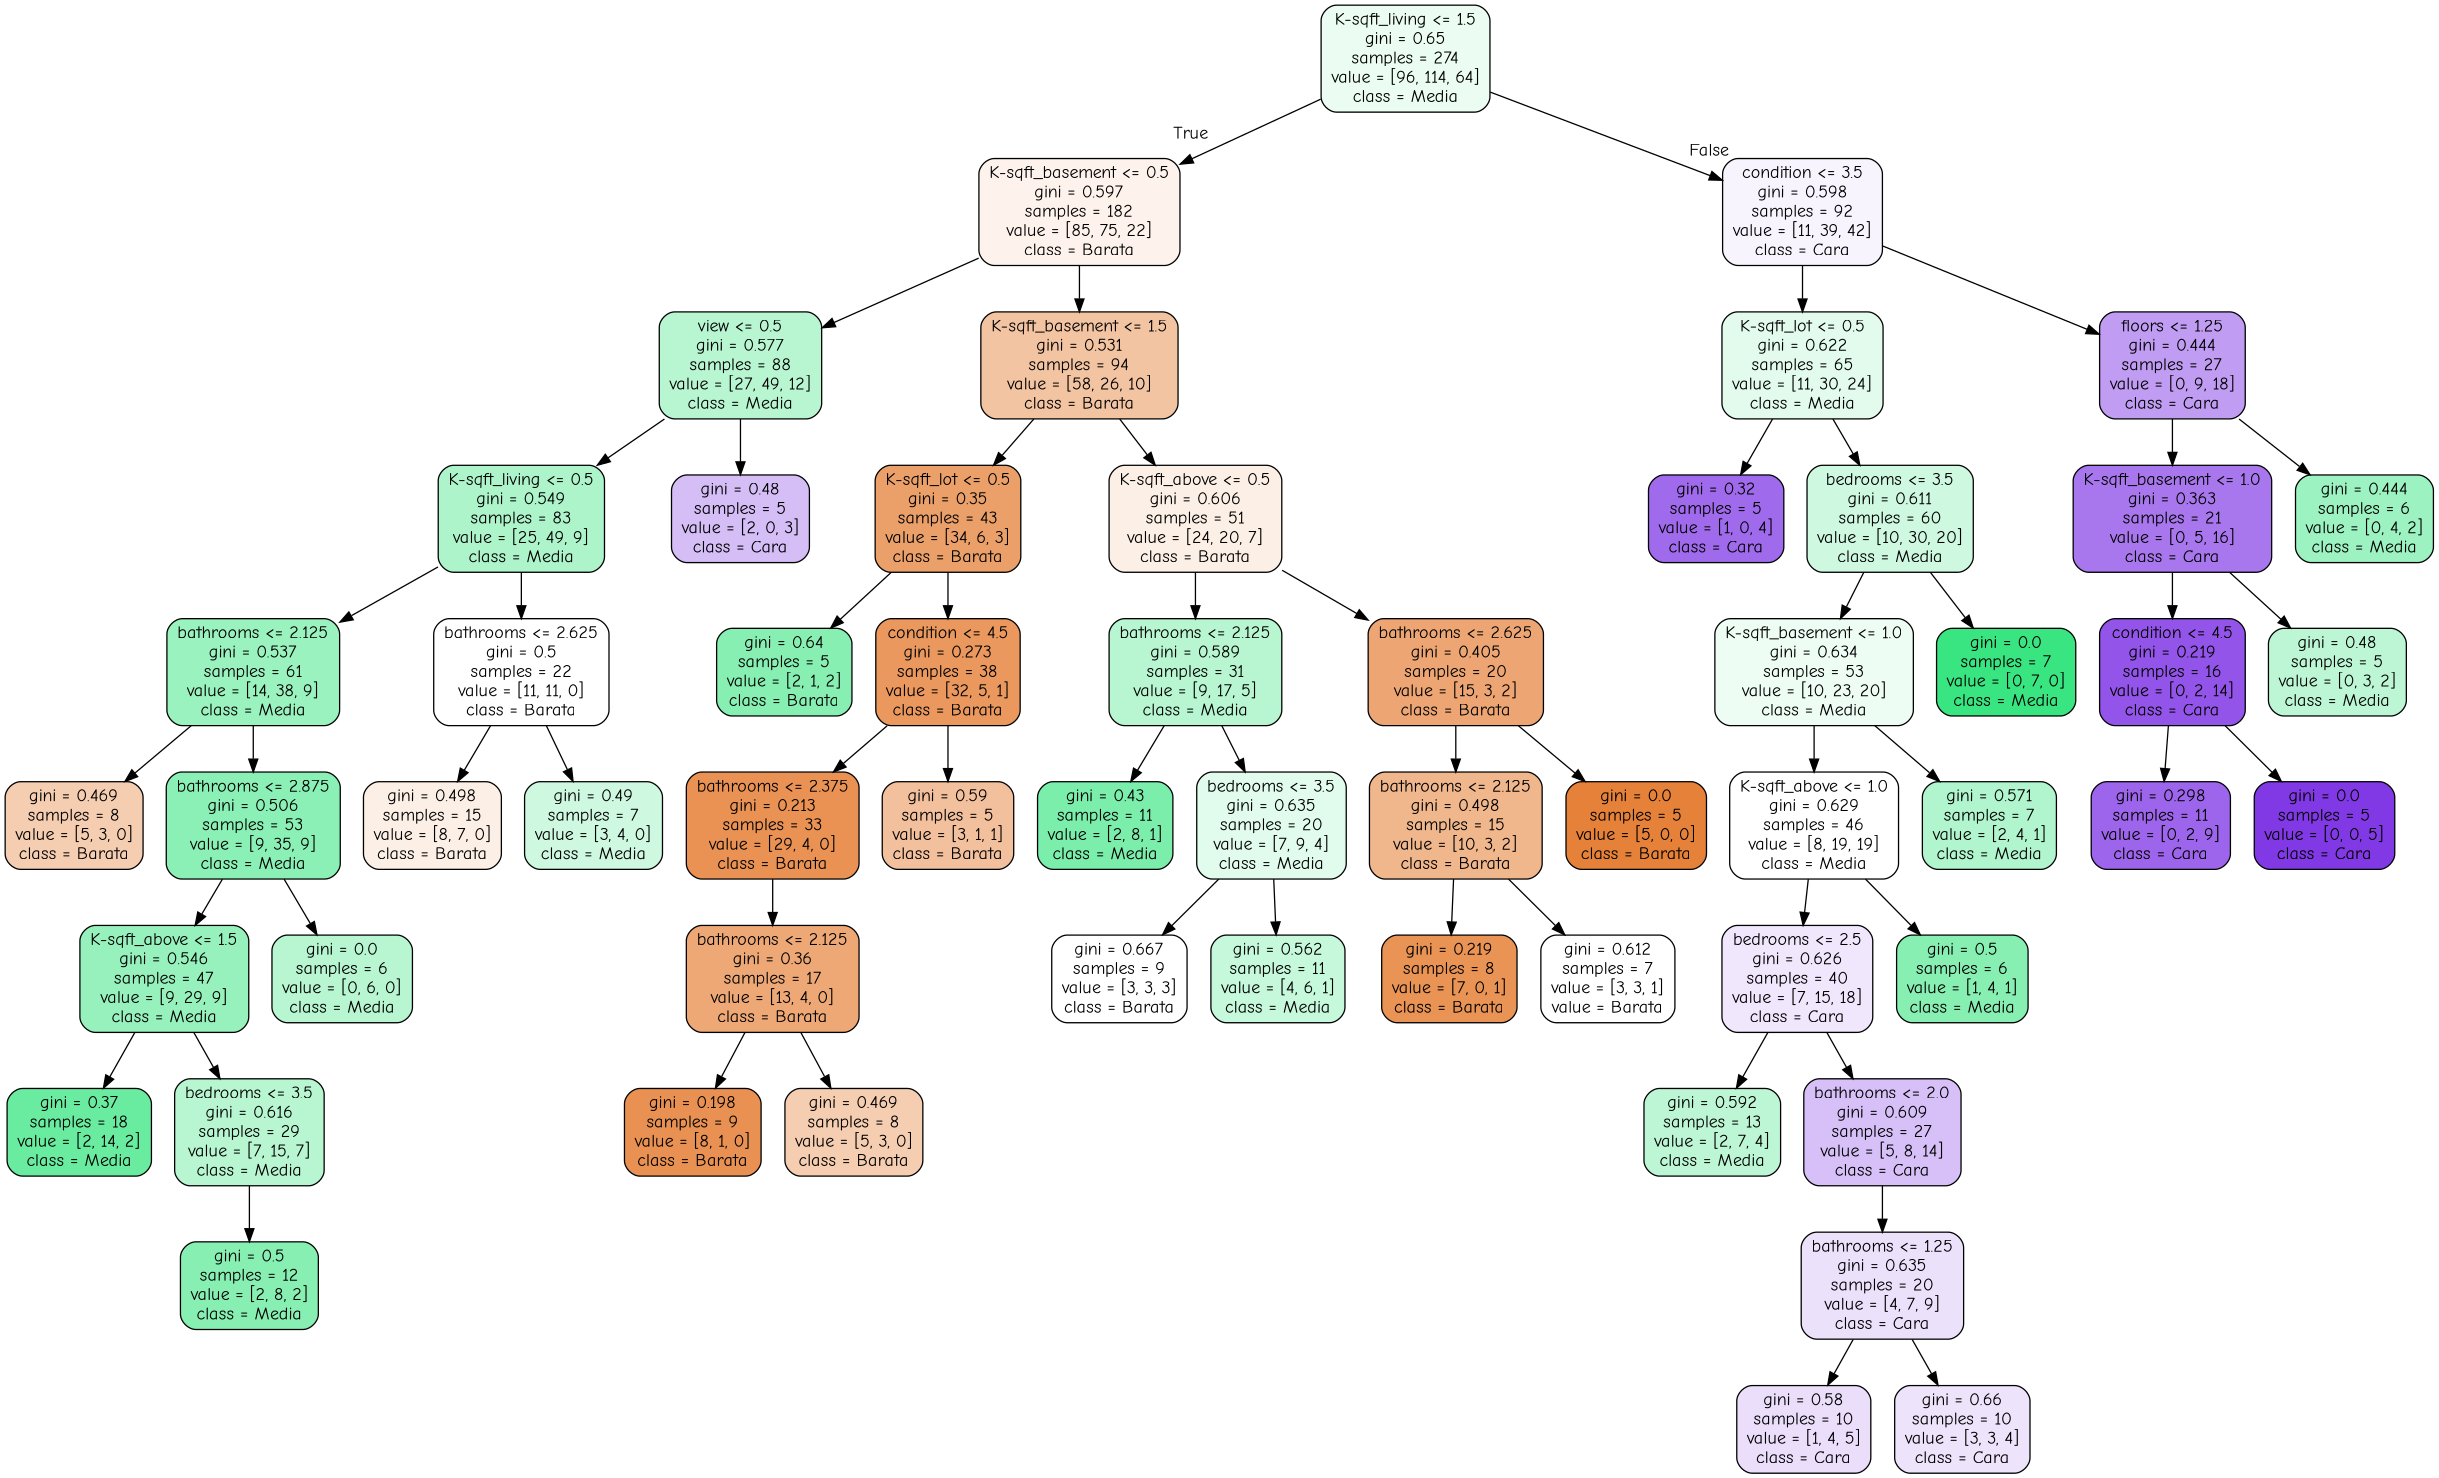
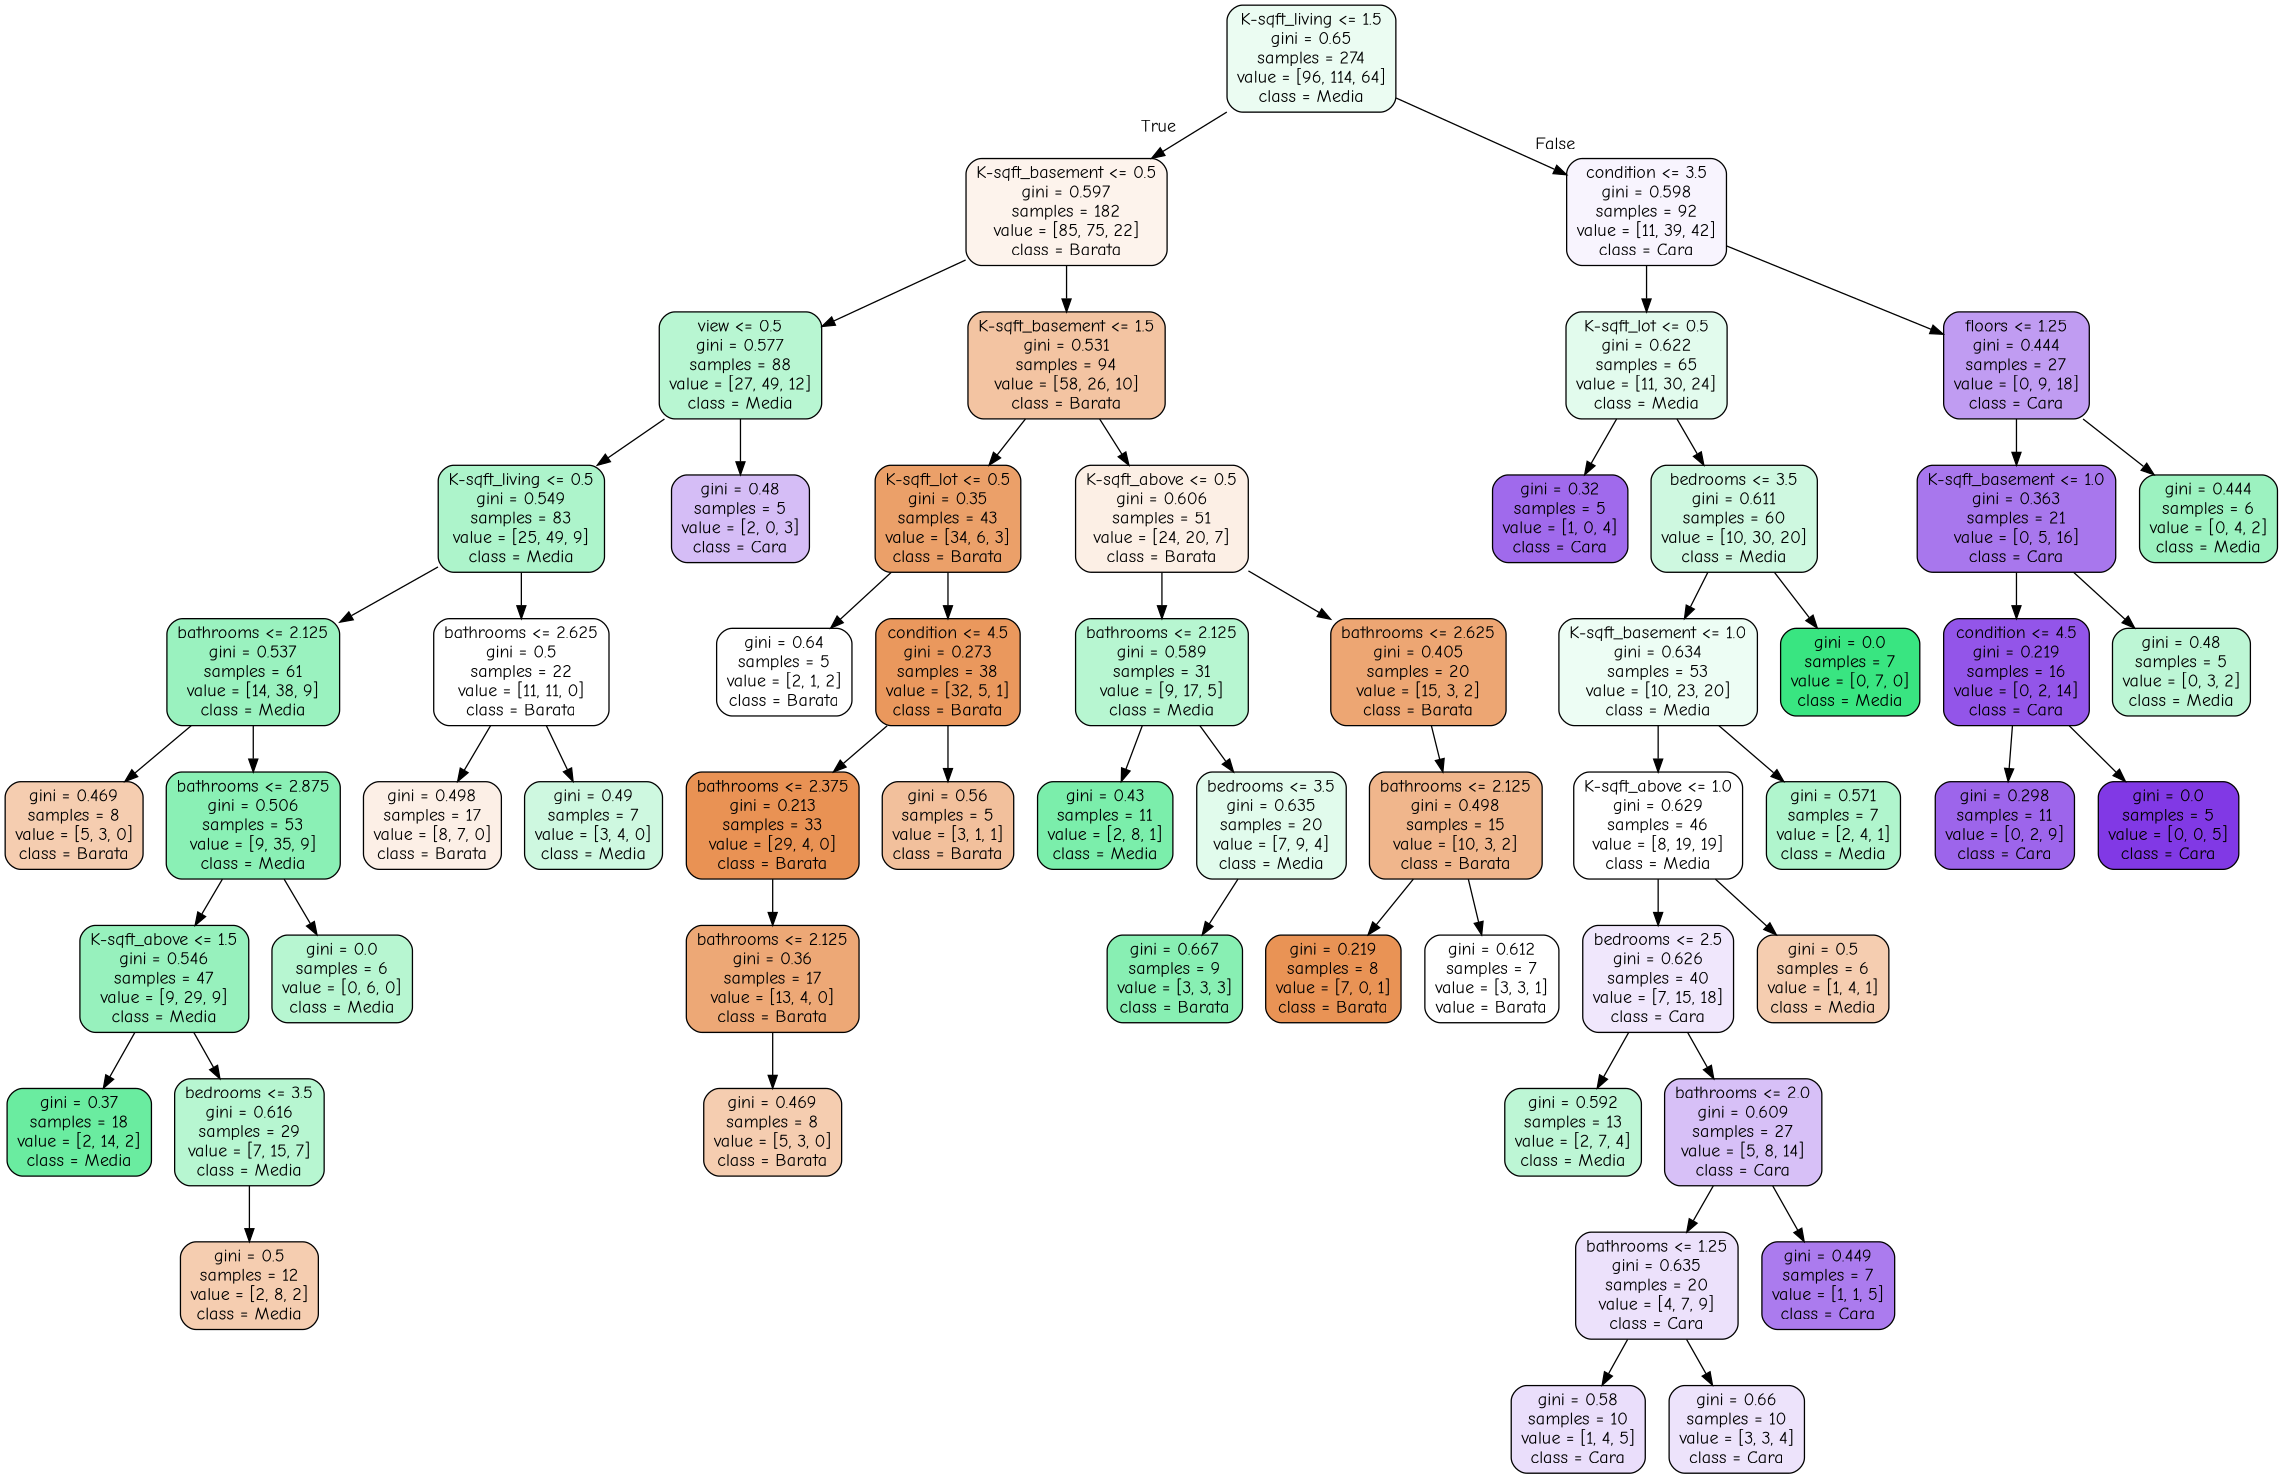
(784, 672) -> (784, 672)
(432, 826) -> (432, 826)
(948, 826) -> (948, 826)
(1636, 826) -> none
(1119, 979) -> (1175, 979)
(1278, 979) -> none
(1962, 979) -> (1823, 979)
(693, 1132) -> none
(249, 1286) -> (249, 1286)
none -> (1828, 1286)
